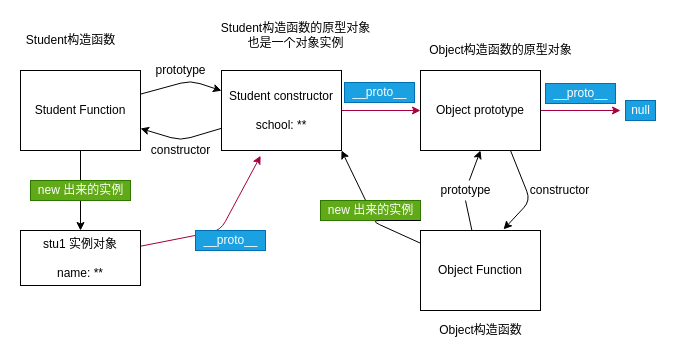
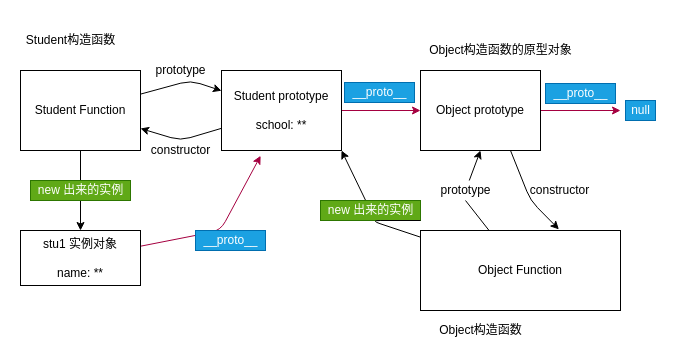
(296, 36) -> none
(282, 111) -> (282, 111)
(481, 271) -> (521, 271)
